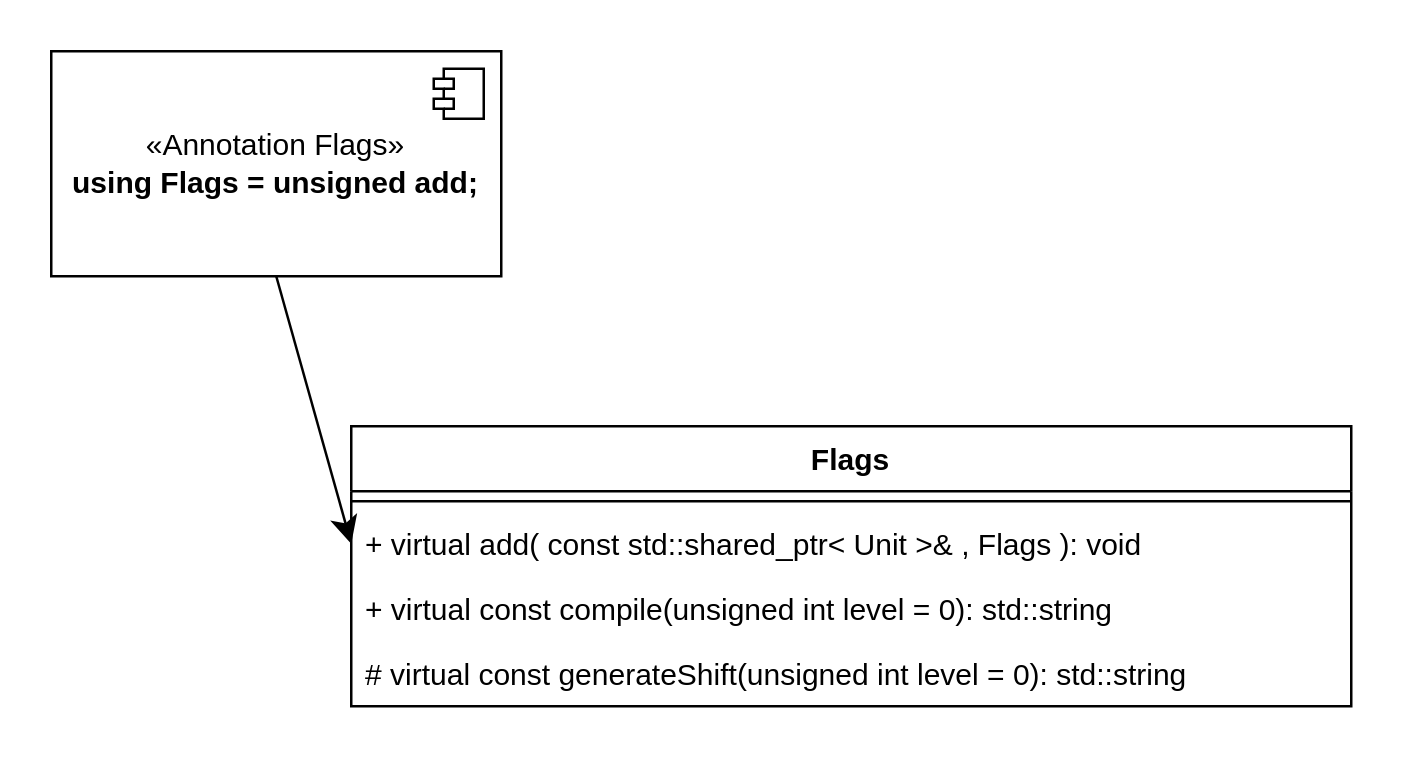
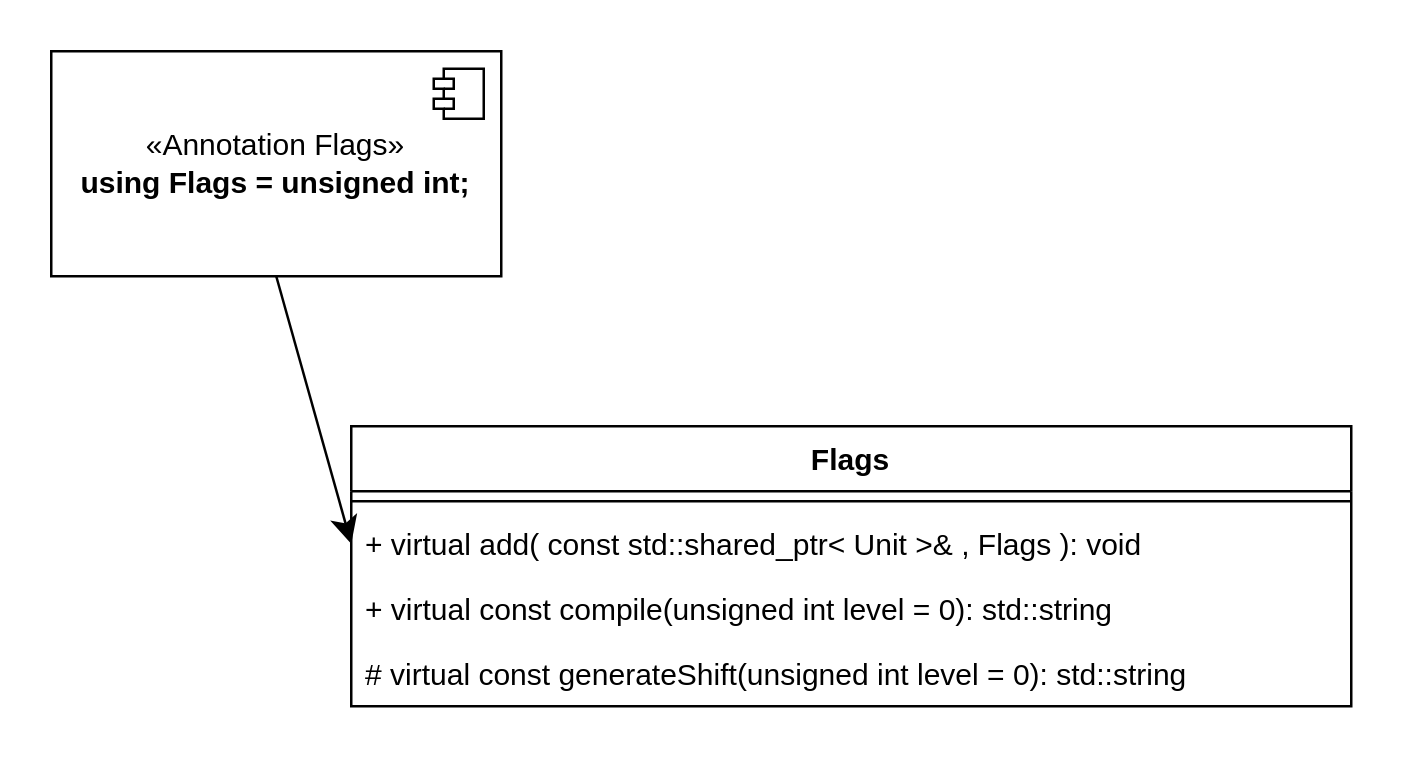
(276, 164) -> (276, 164)
